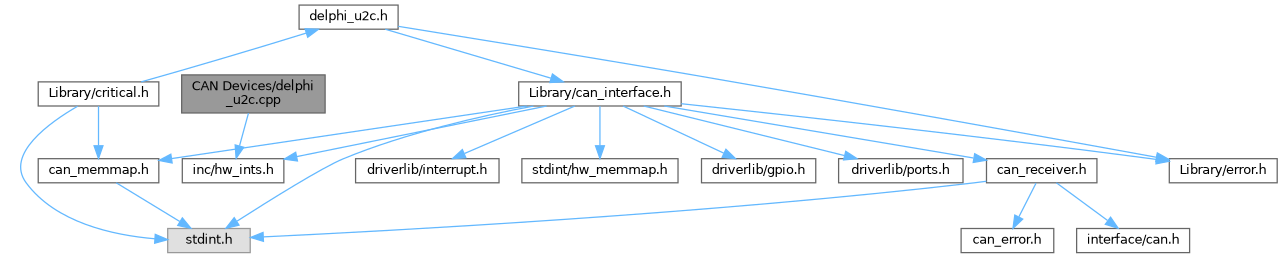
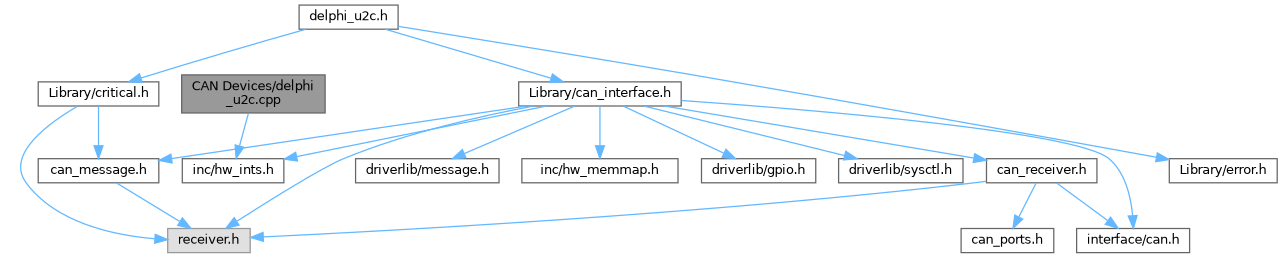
(224, 58) -> (223, 53)
(919, 130) -> (904, 120)
(99, 171) -> (99, 171)
(427, 171) -> (427, 171)
(600, 171) -> (600, 171)
(901, 171) -> (901, 171)
(209, 241) -> (209, 241)
(1007, 241) -> (1007, 241)
